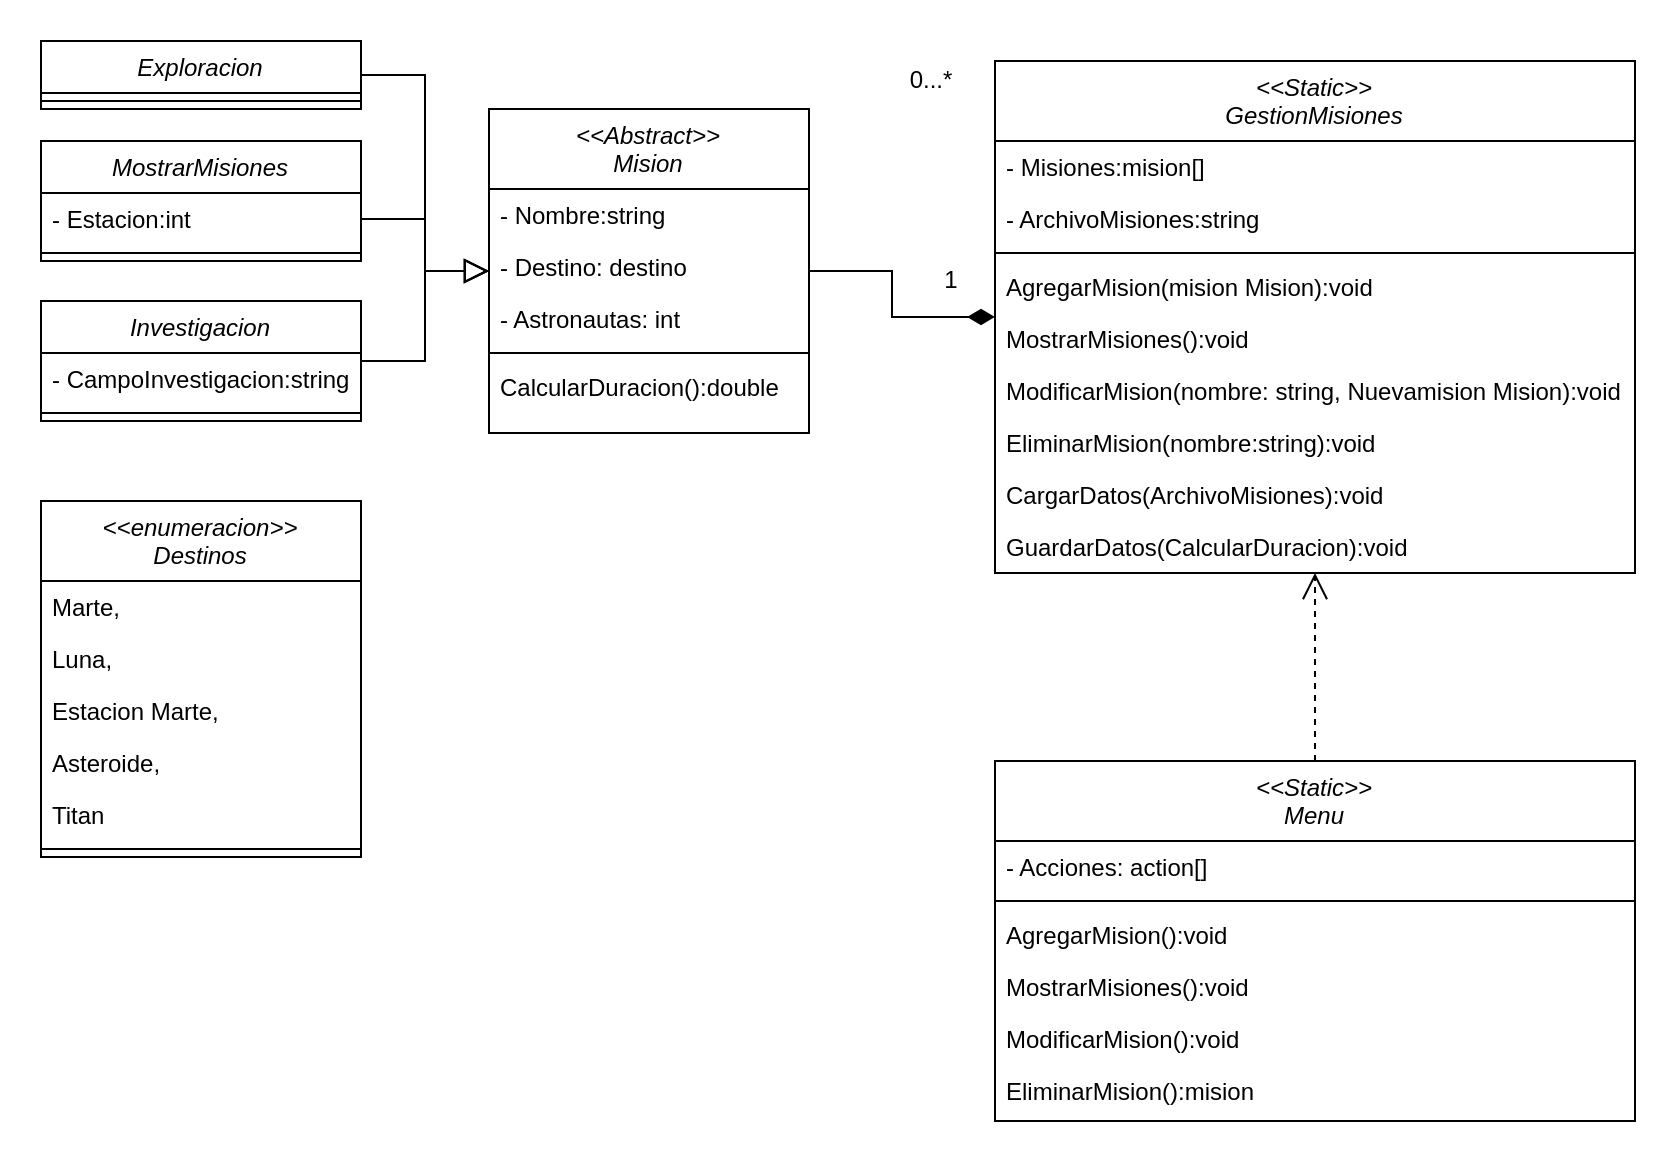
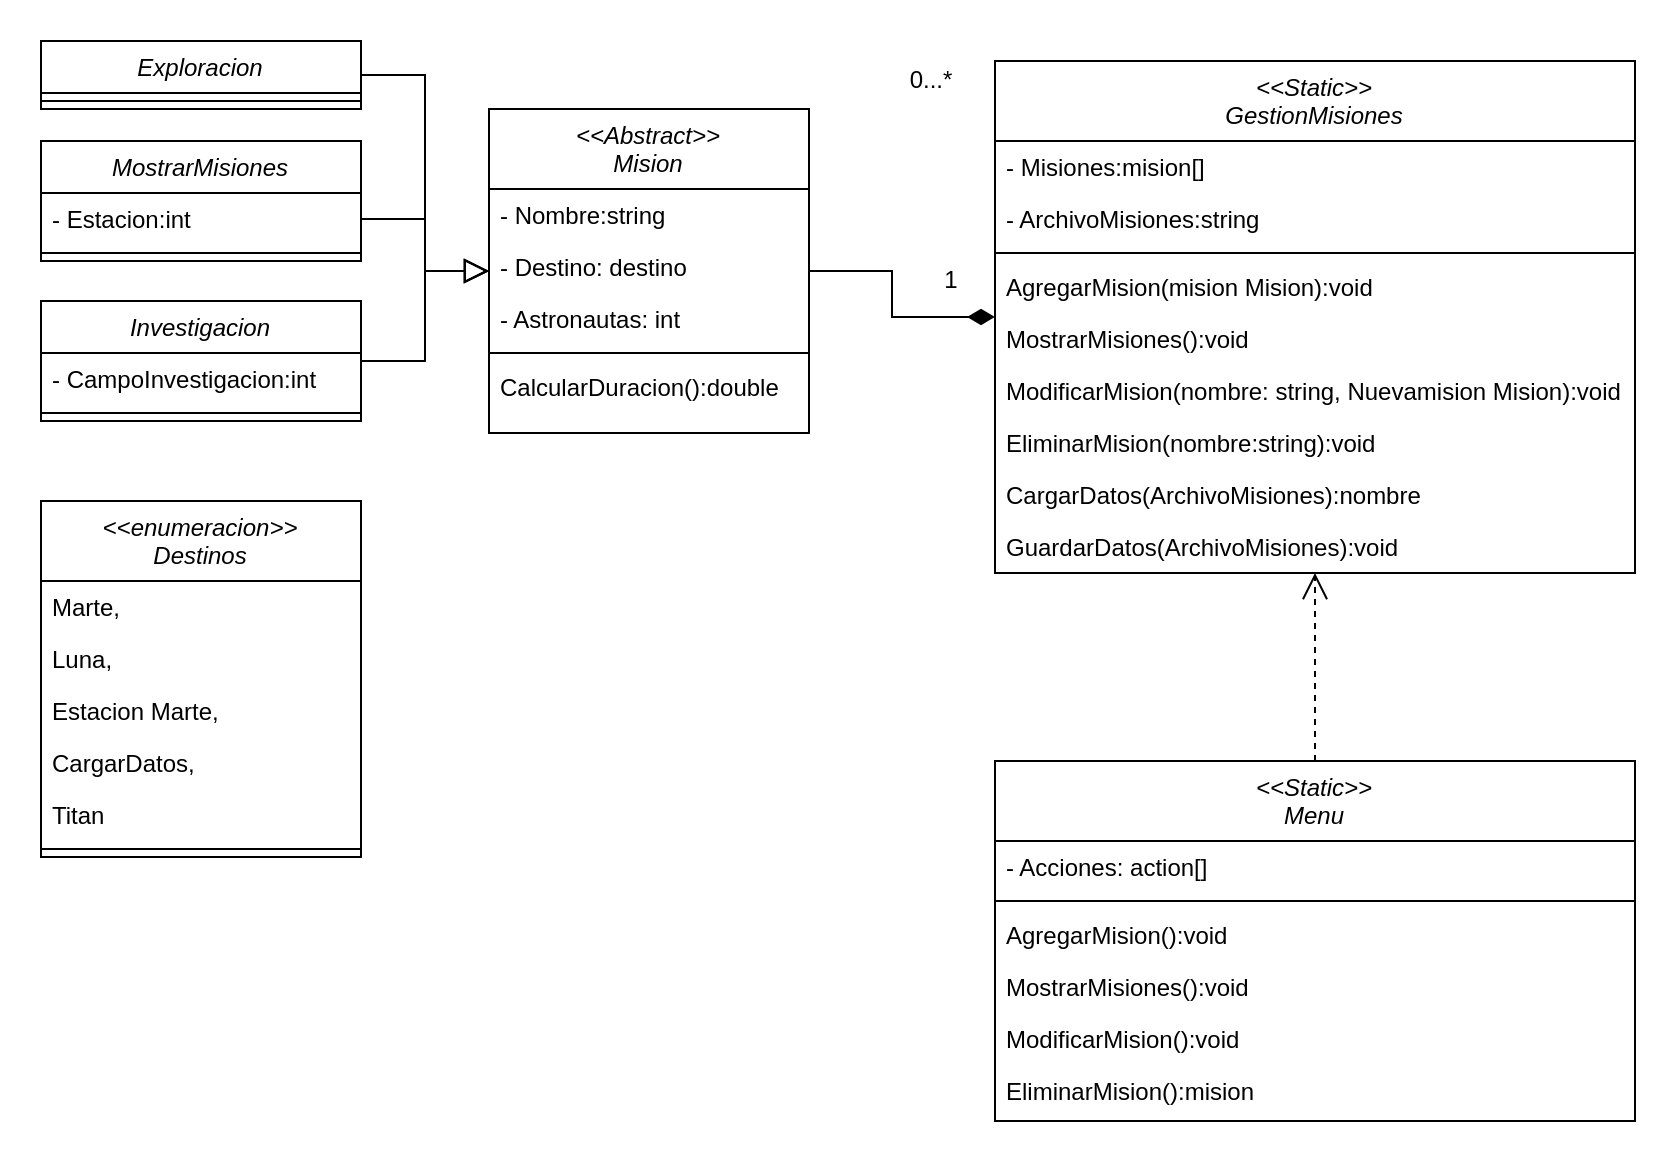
(218, 380) -> (198, 380)
(1212, 496) -> (1229, 496)
(1226, 548) -> (1219, 548)
(113, 764) -> (130, 764)
